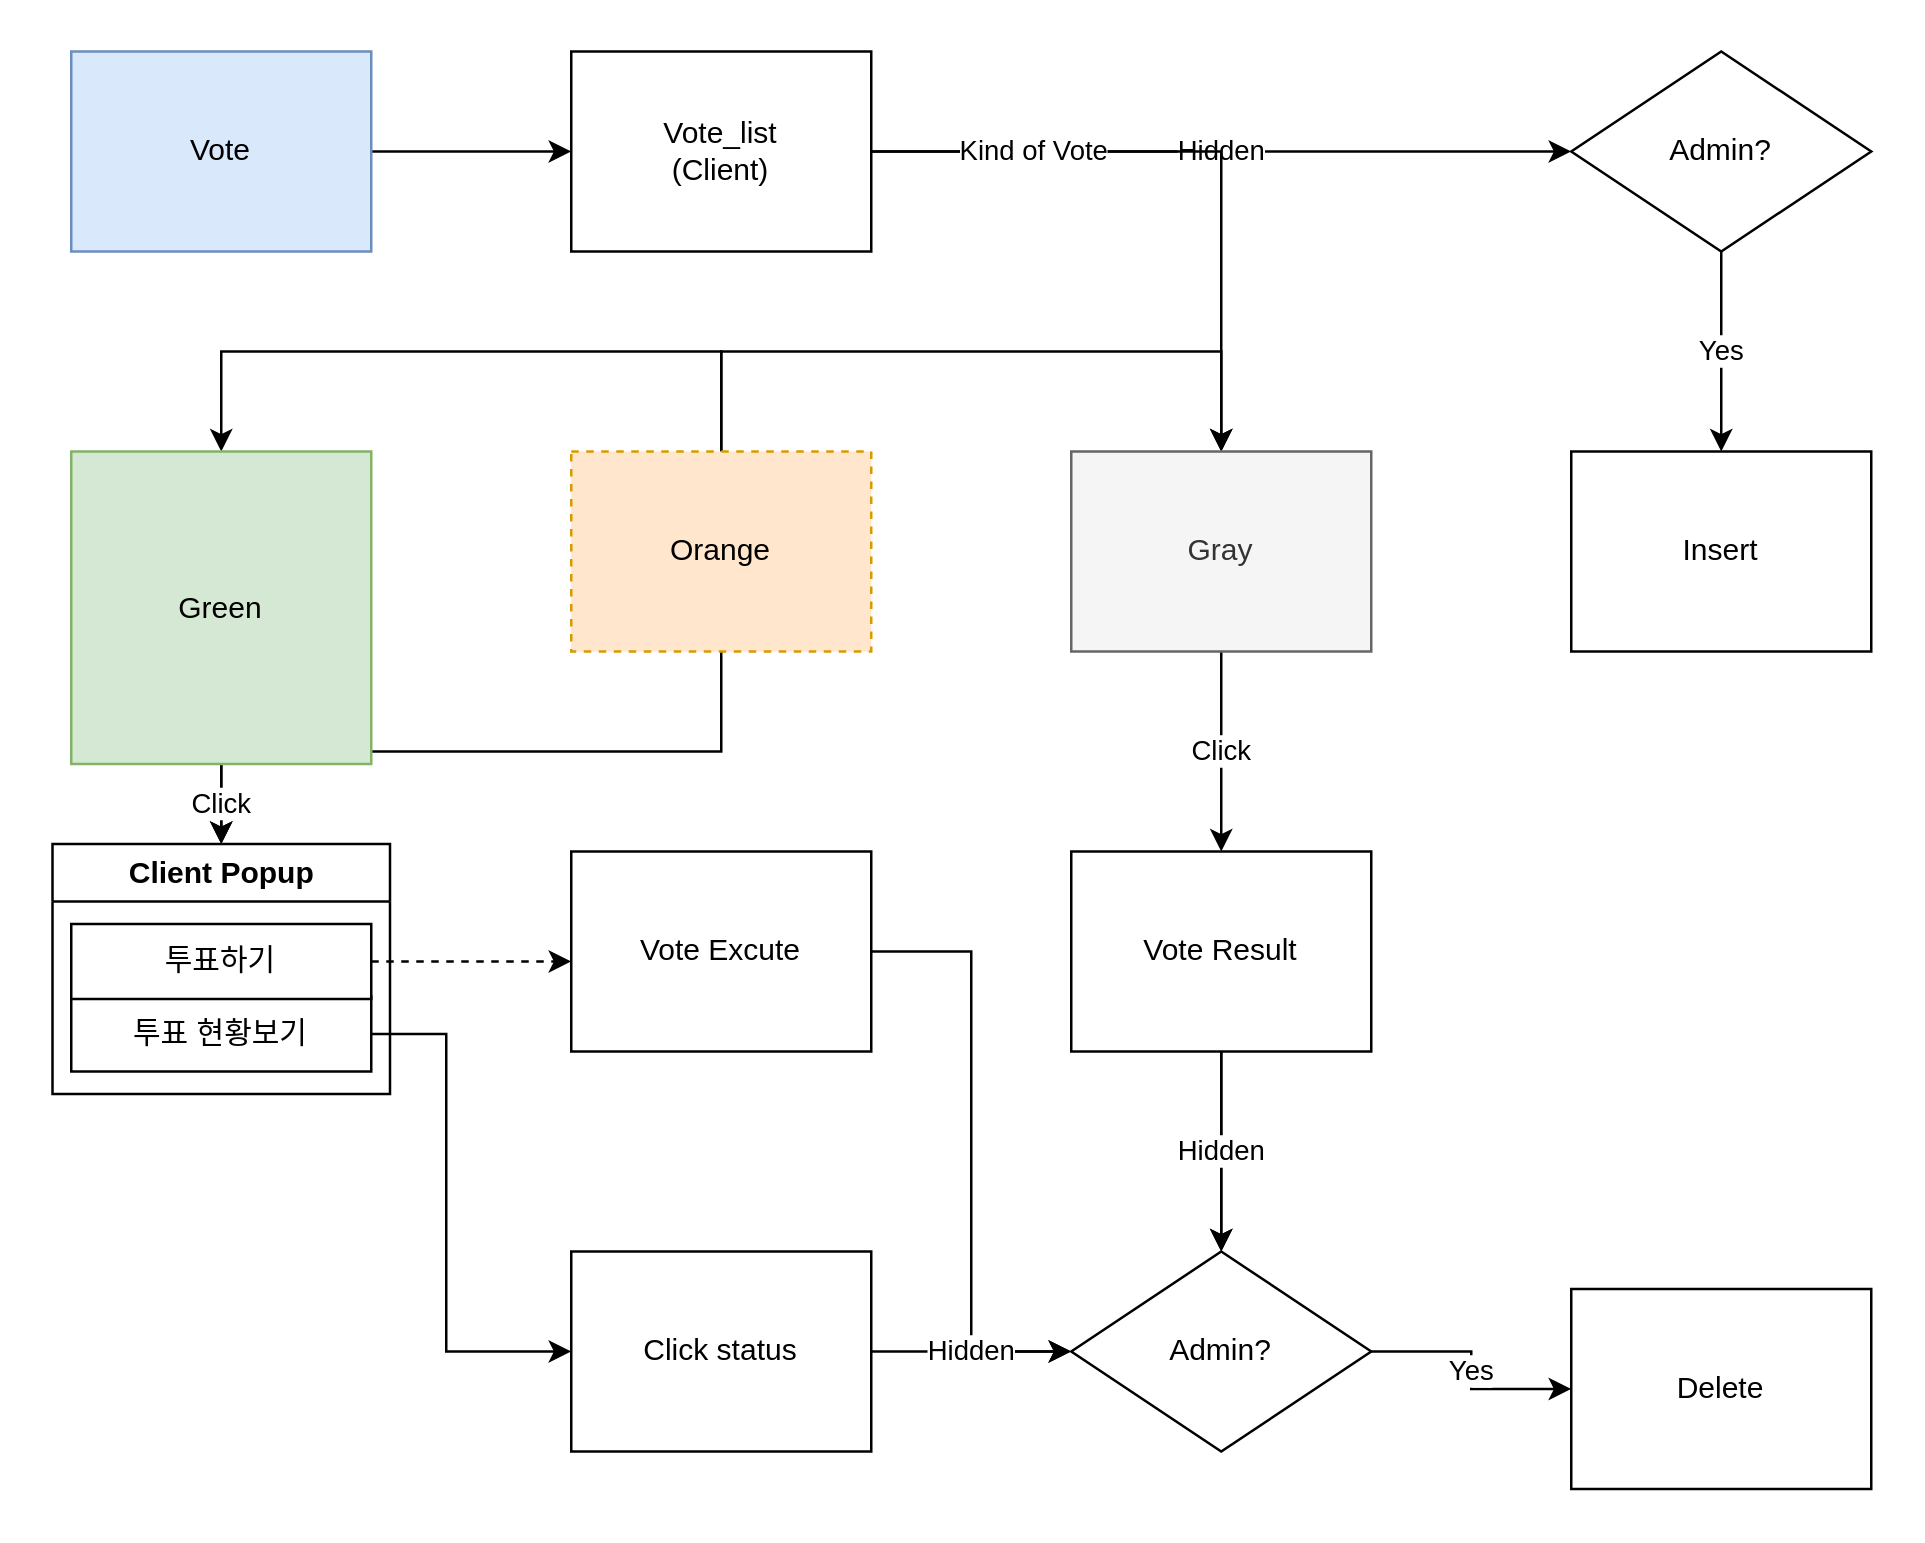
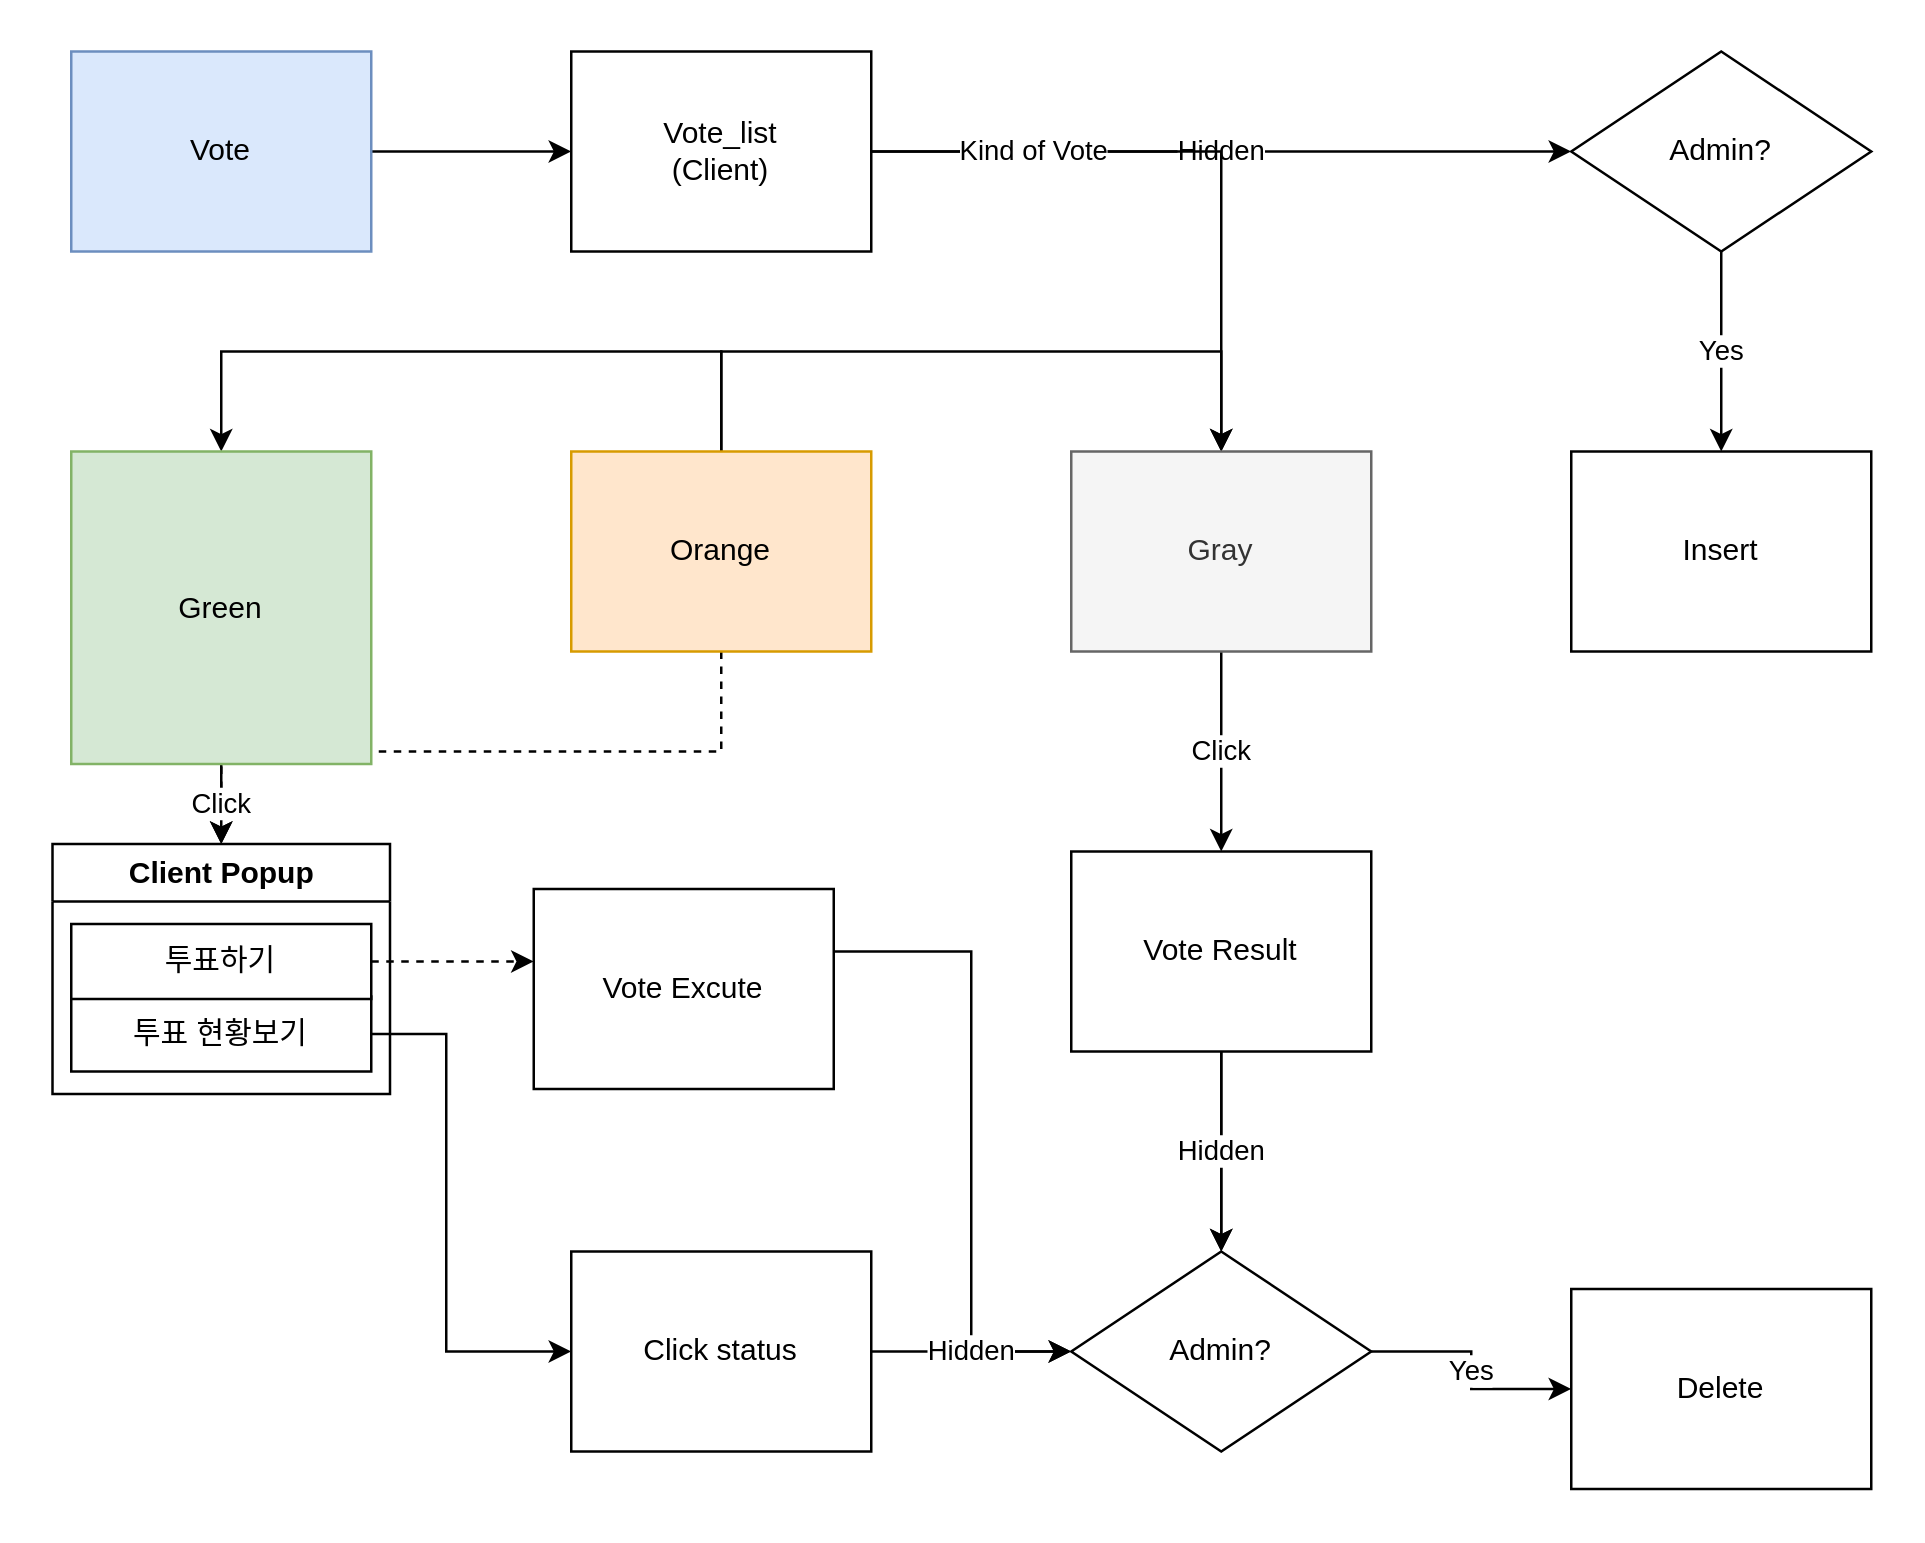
(721, 551) -> (721, 551)
(594, 751) -> (594, 751)
(721, 951) -> (684, 989)
